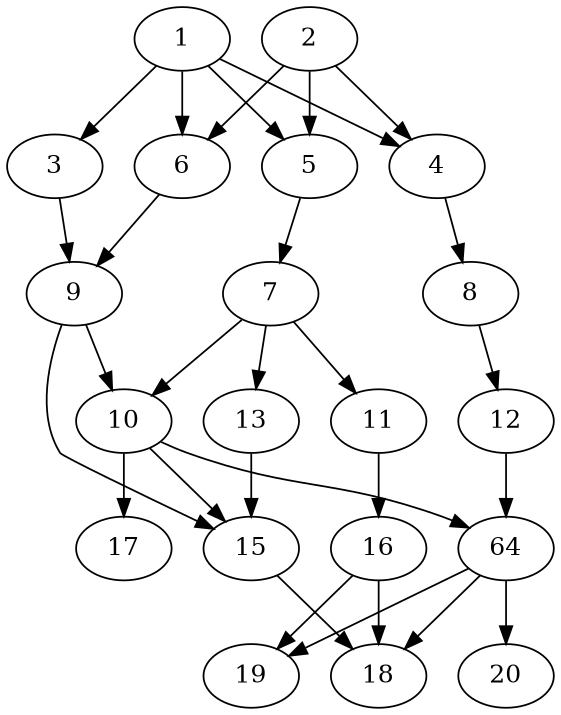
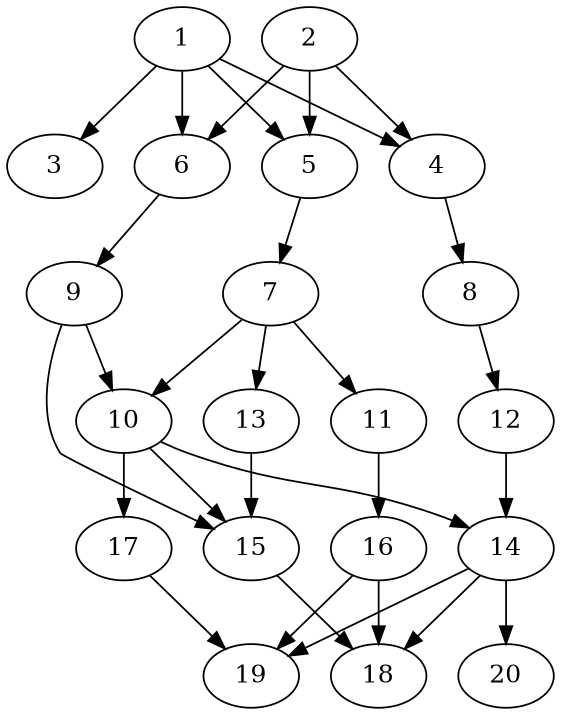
(63, 221) -> none
(506, 549) -> (506, 549)
none -> (181, 606)
